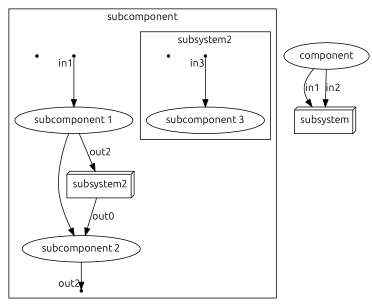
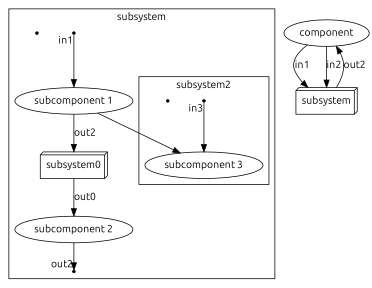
(143, 17) -> (142, 17)
none -> (343, 70)
(58, 182) -> (134, 131)
(100, 185) -> (74, 165)
